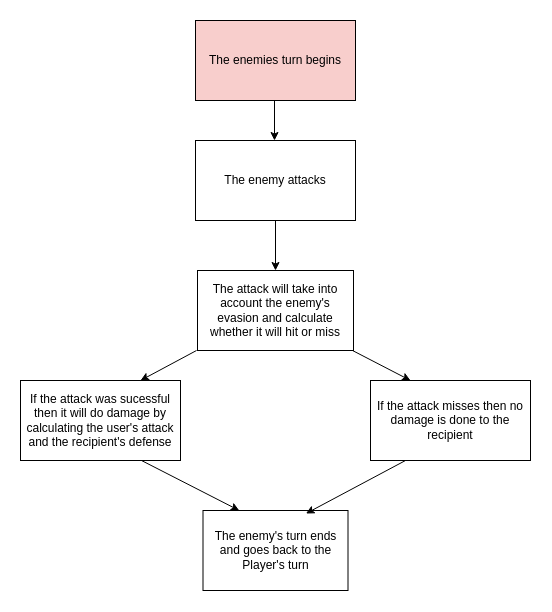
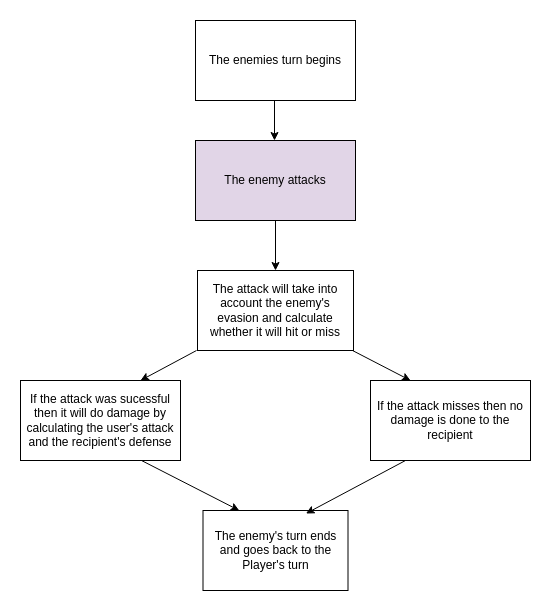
(276, 61) -> (276, 61)
(276, 181) -> (276, 181)
